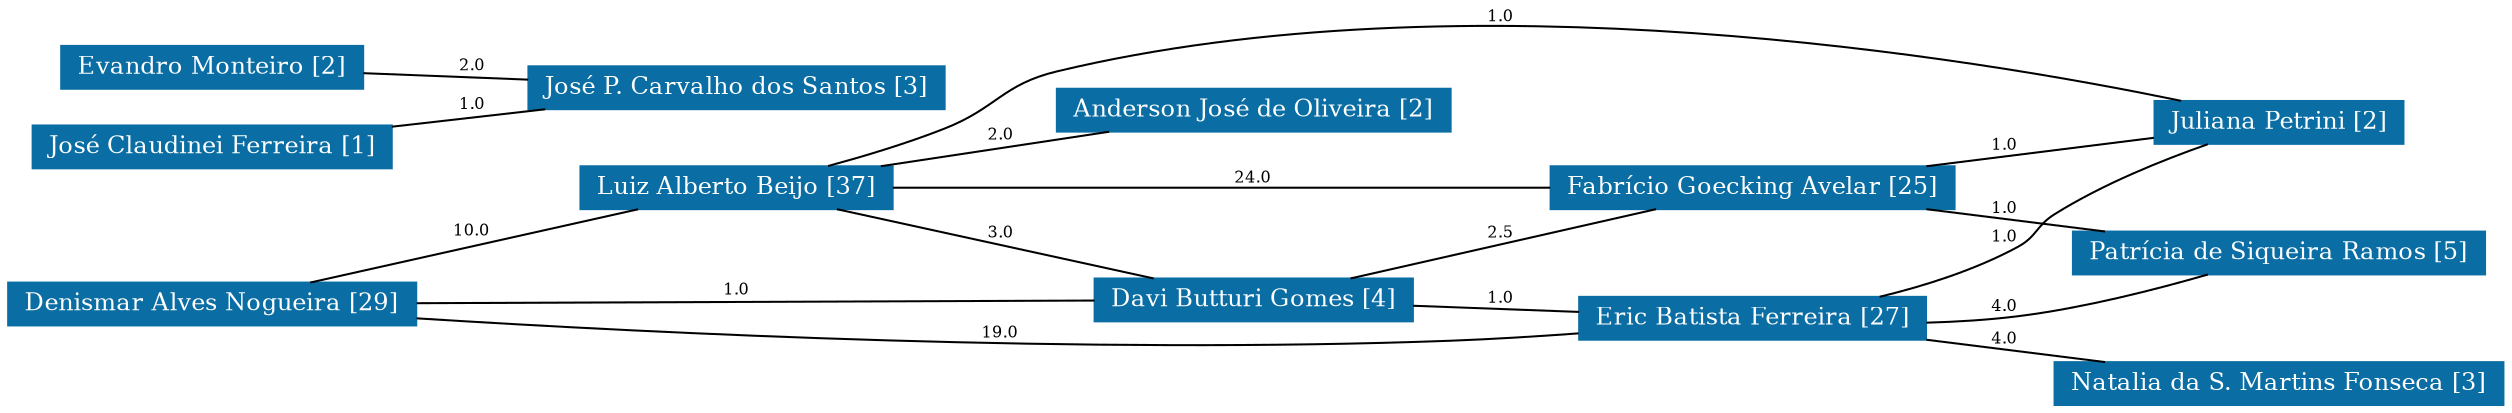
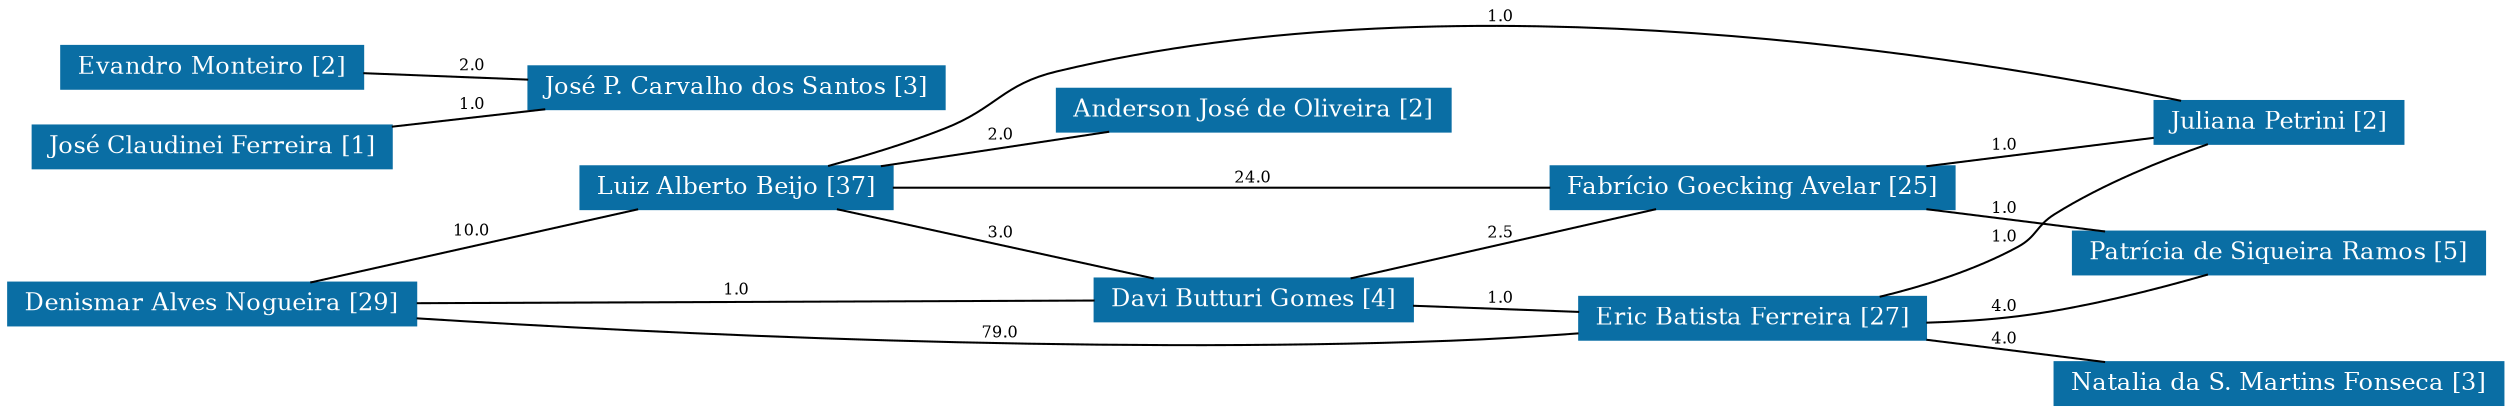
(1001, 334) -> (1001, 334)
